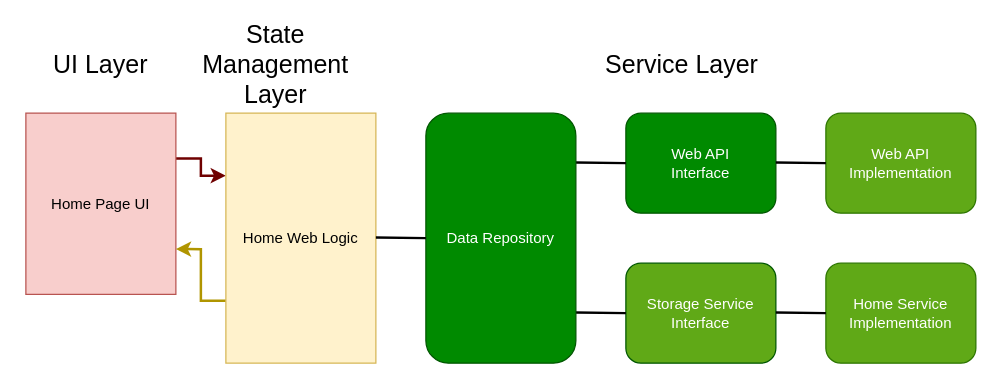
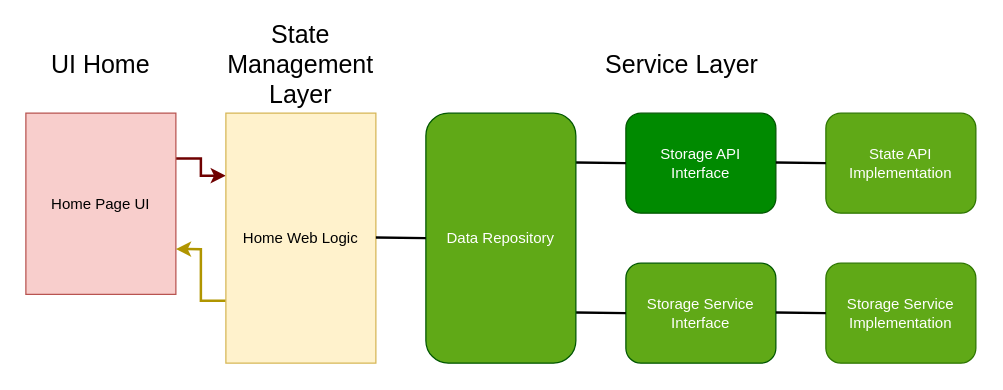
(101, 63) -> (101, 63)
(276, 63) -> (301, 63)
(701, 163) -> (701, 163)
(901, 163) -> (901, 163)
(501, 238) -> (501, 238)
(901, 313) -> (901, 313)
